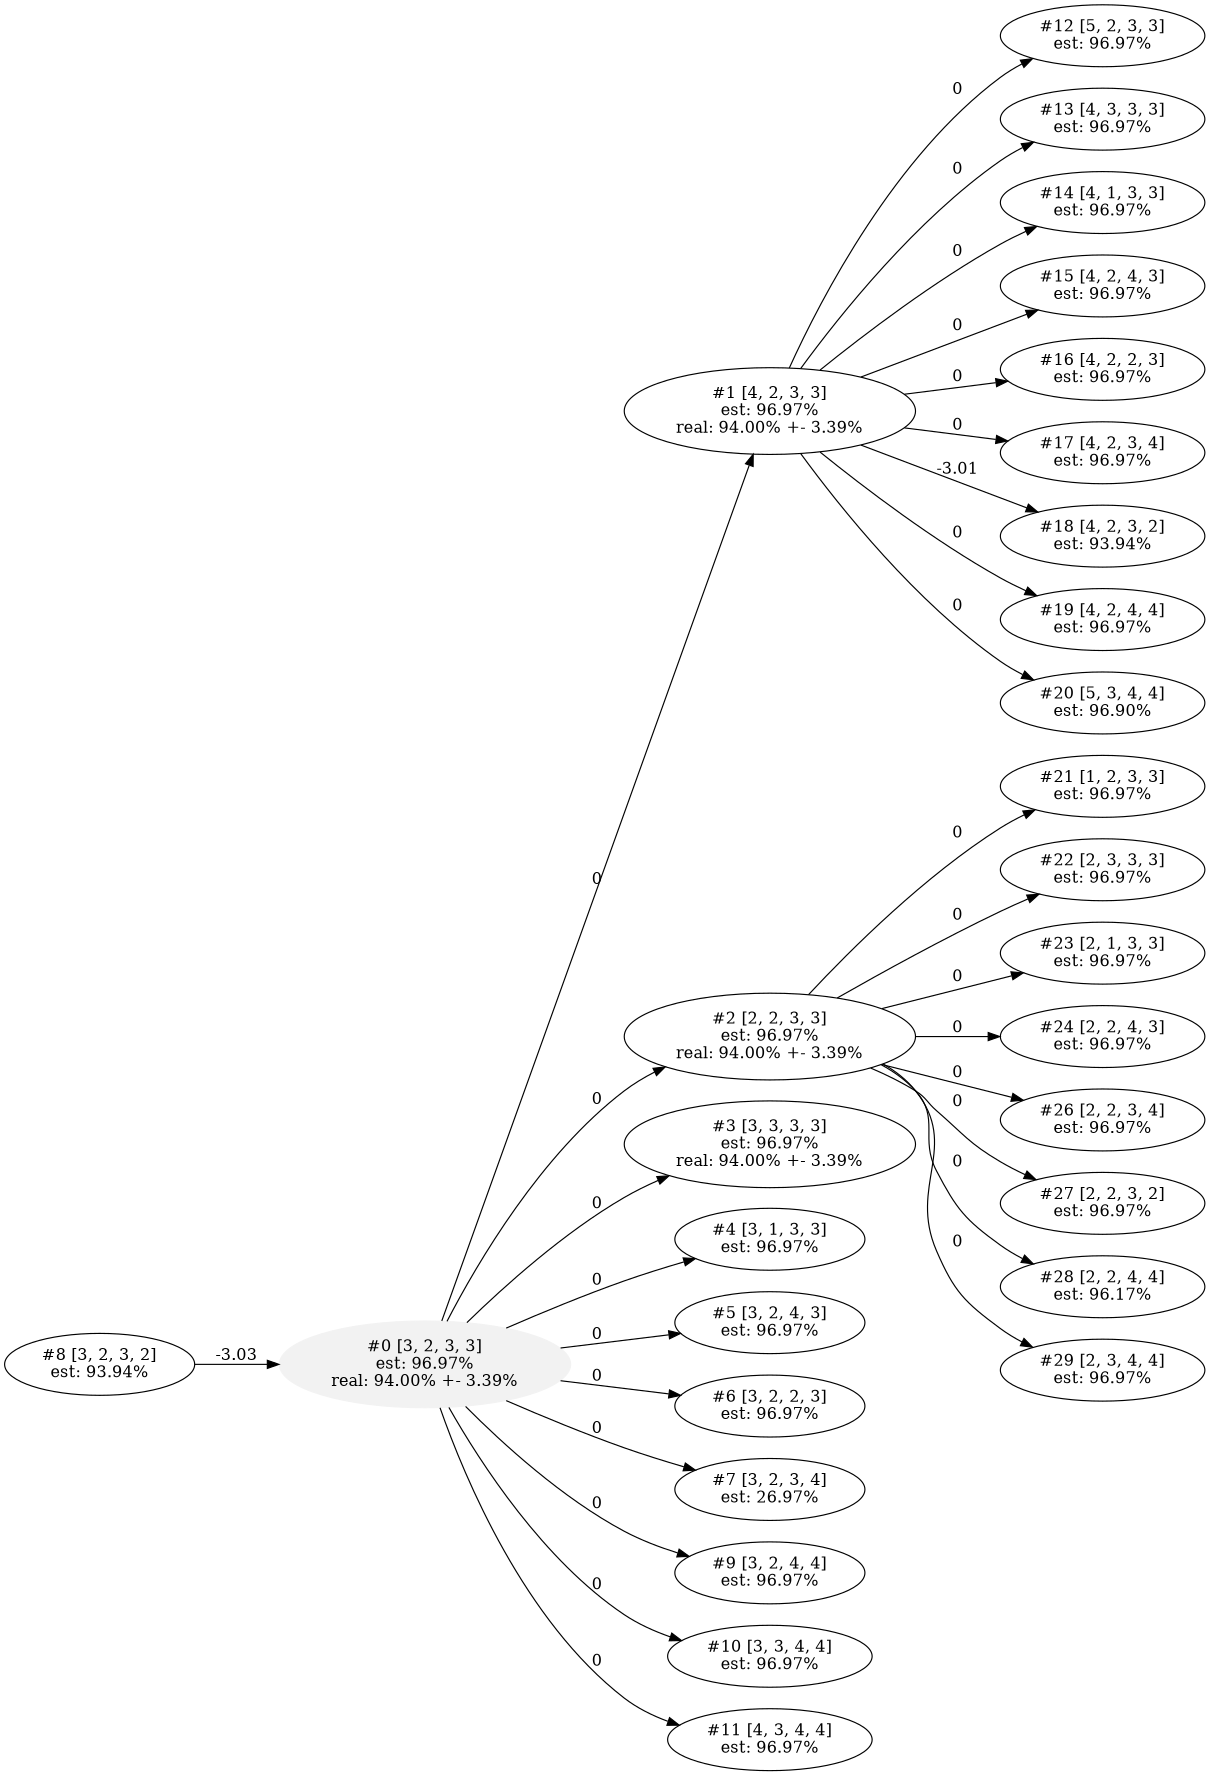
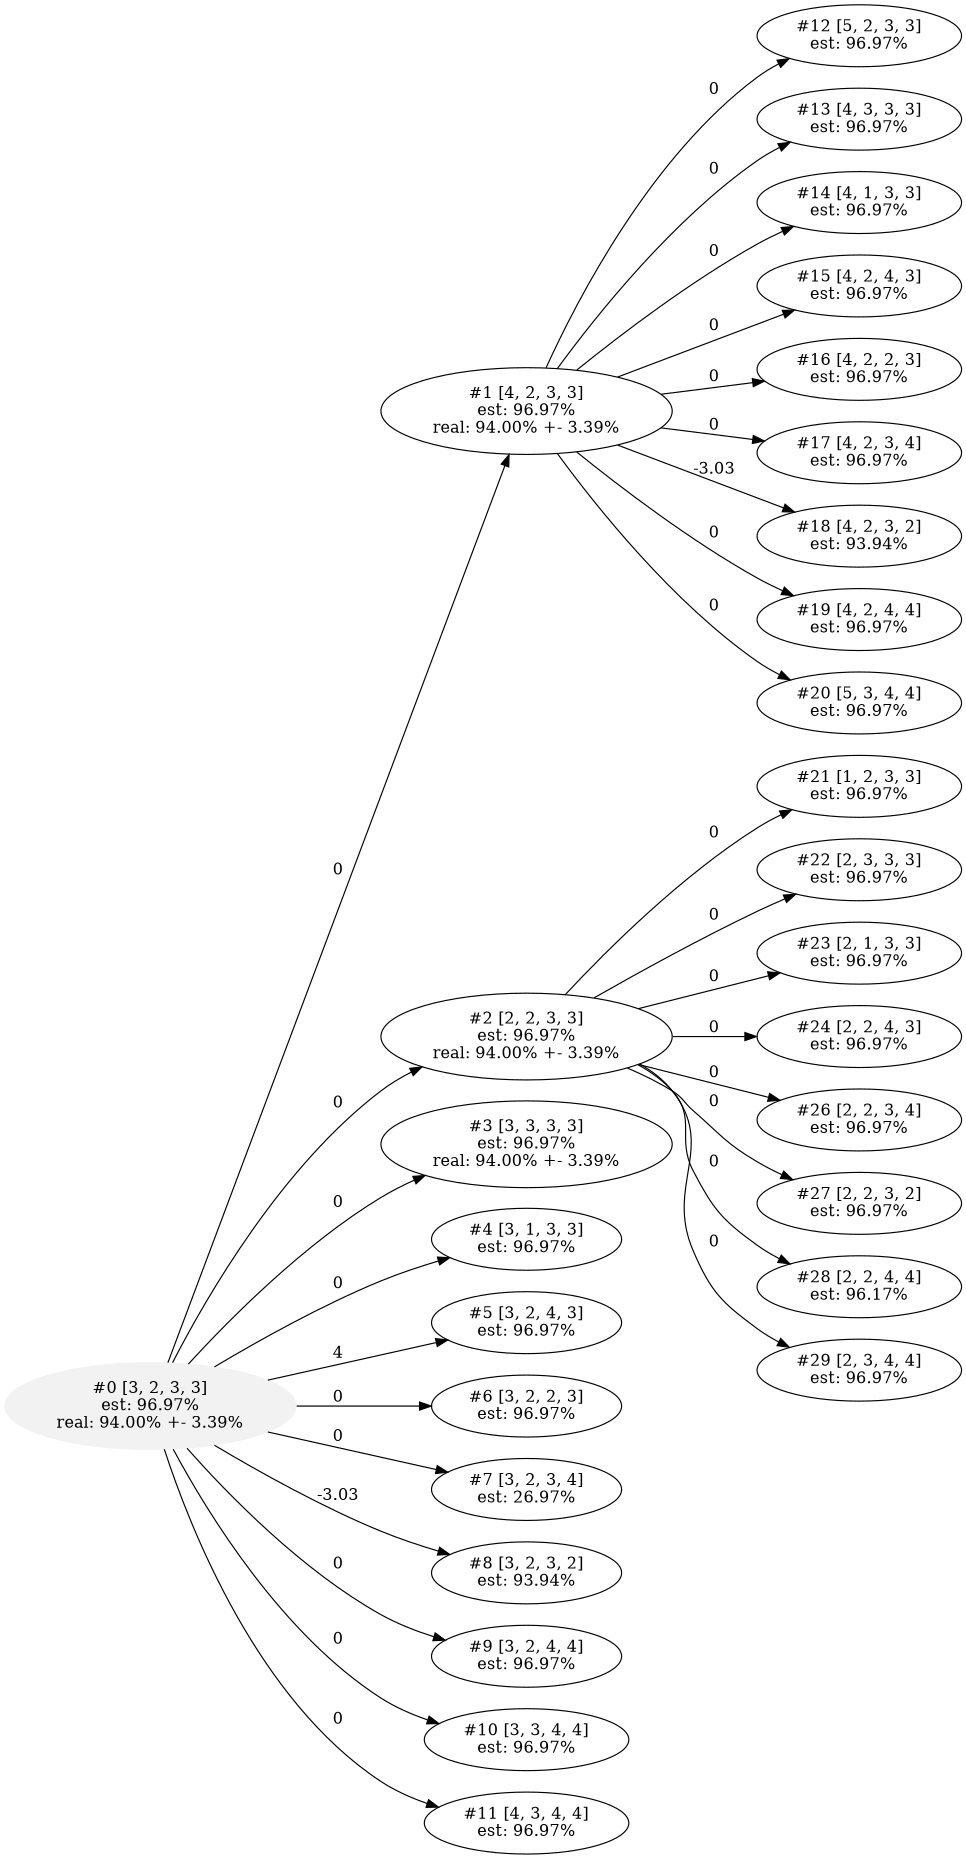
(958, 469) -> (715, 469)
(1103, 703) -> (859, 703)
(597, 1335) -> (338, 1353)
(231, 1364) -> (323, 1505)
